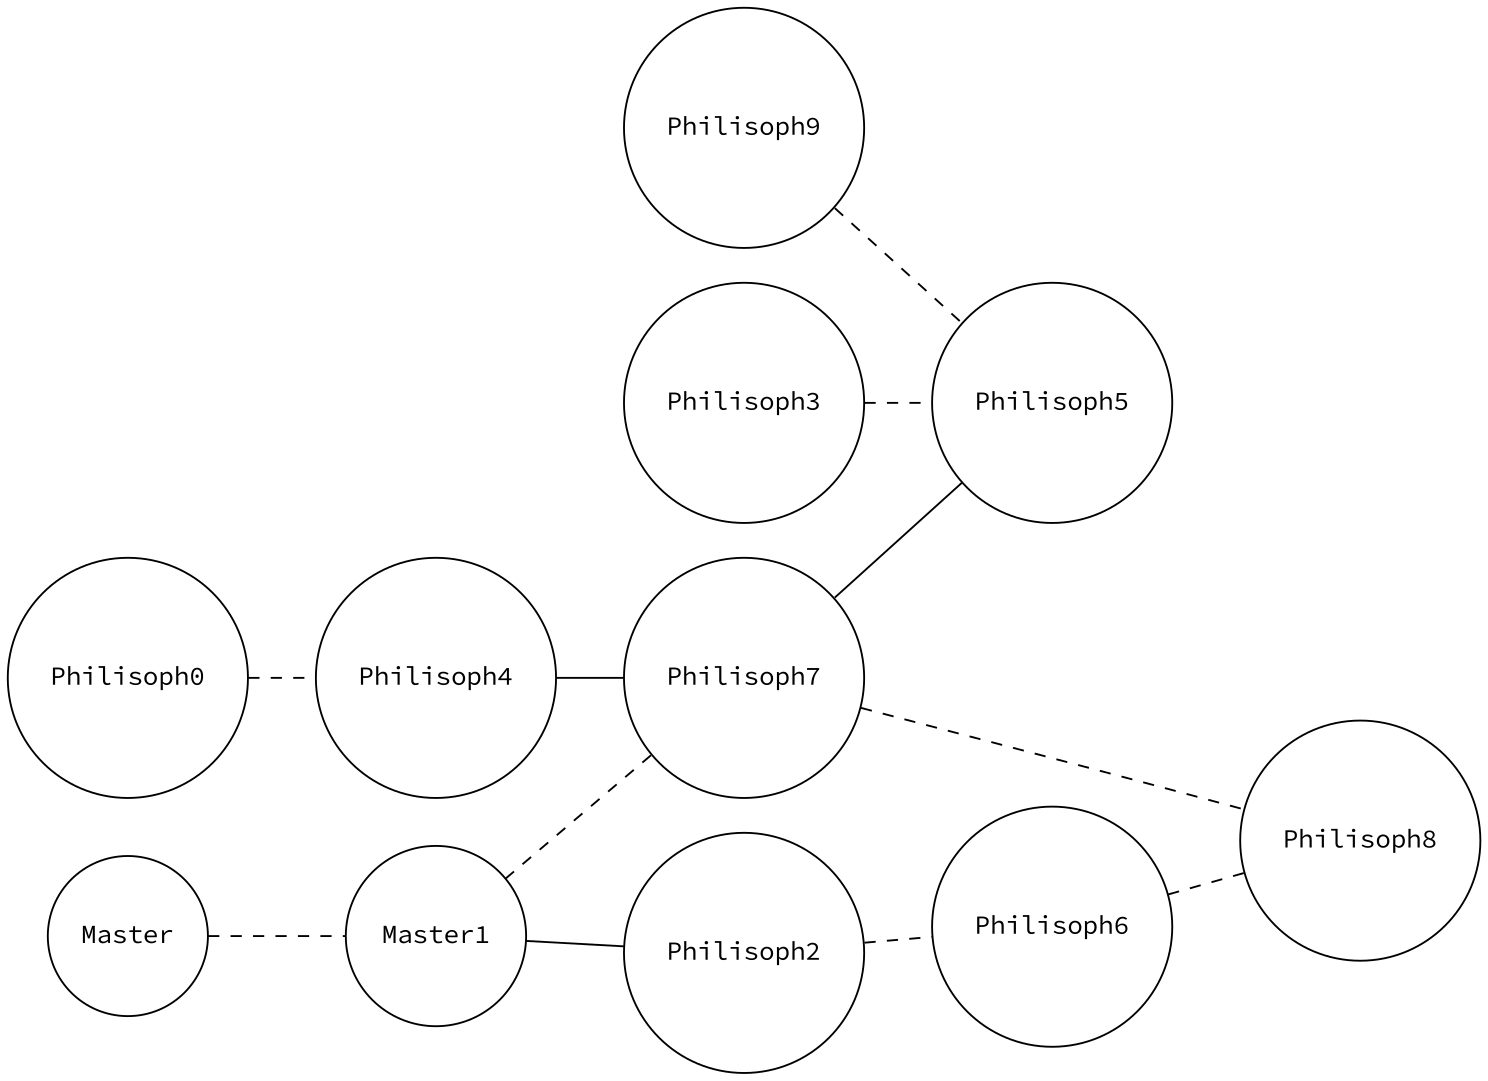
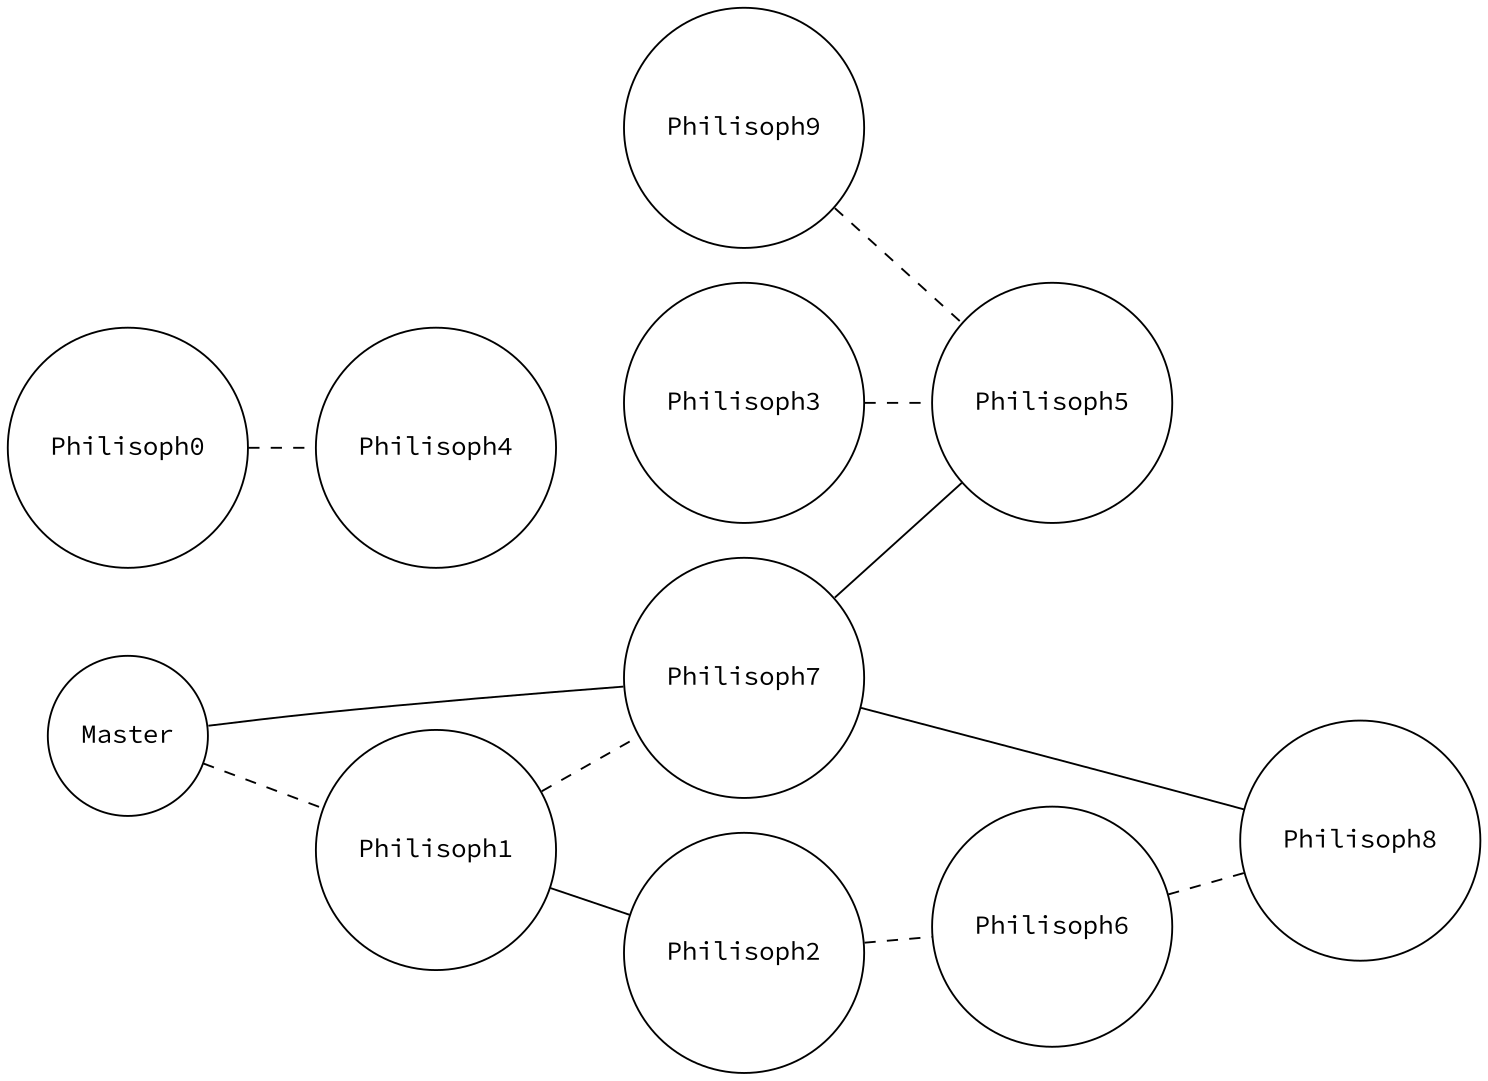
(590, 678) -> (416, 704)
(1053, 758) -> (1053, 758)
(436, 936) -> (436, 850)
